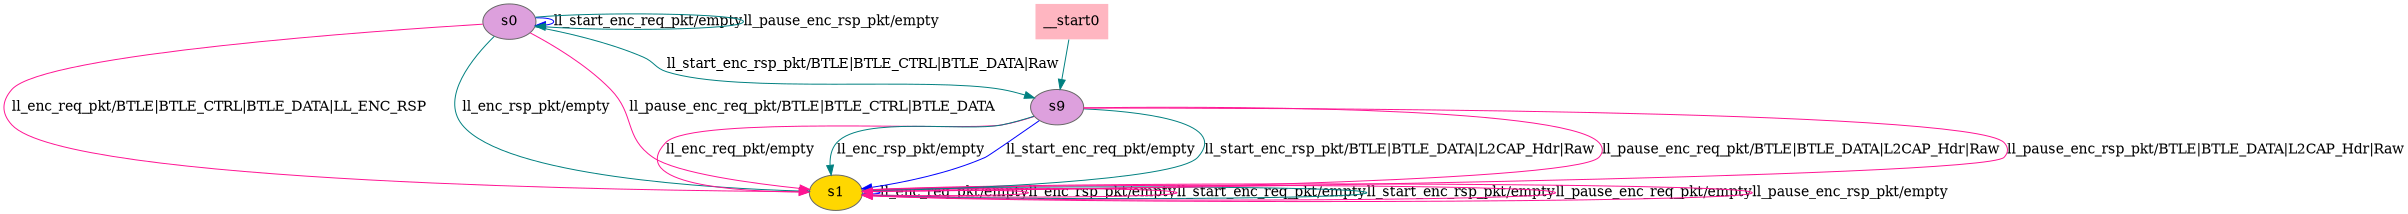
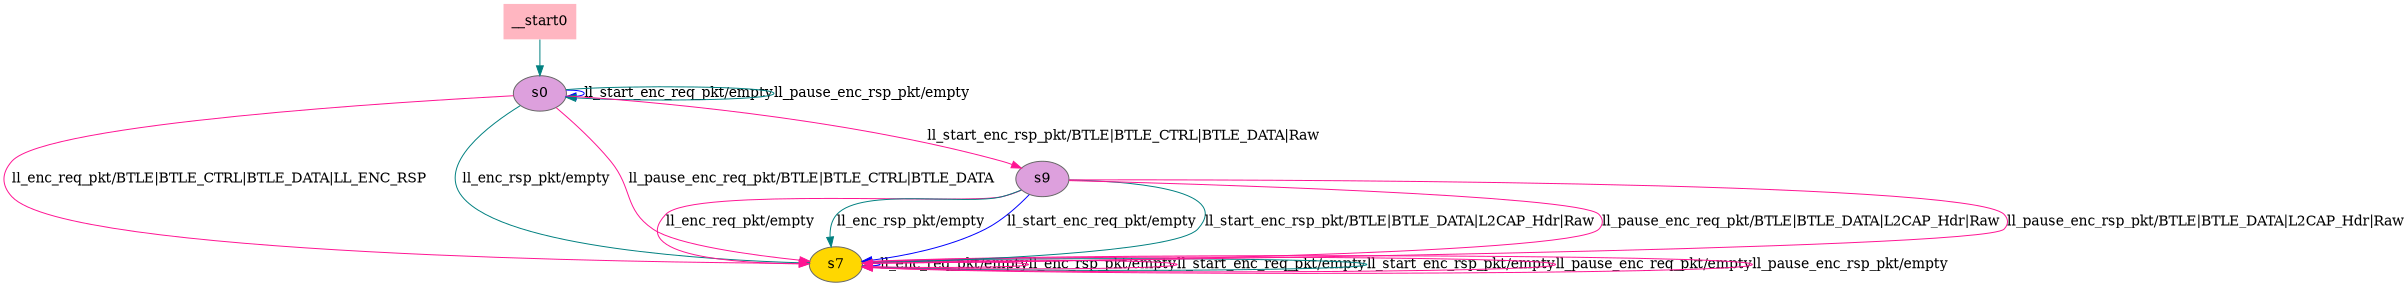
(1065, 59) -> (540, 53)
(776, 84) -> (791, 119)
(836, 193) -> (836, 265)
